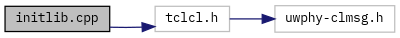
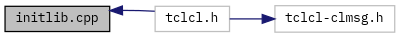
(335, 19) -> (335, 19)
(126, 27) -> (139, 11)
